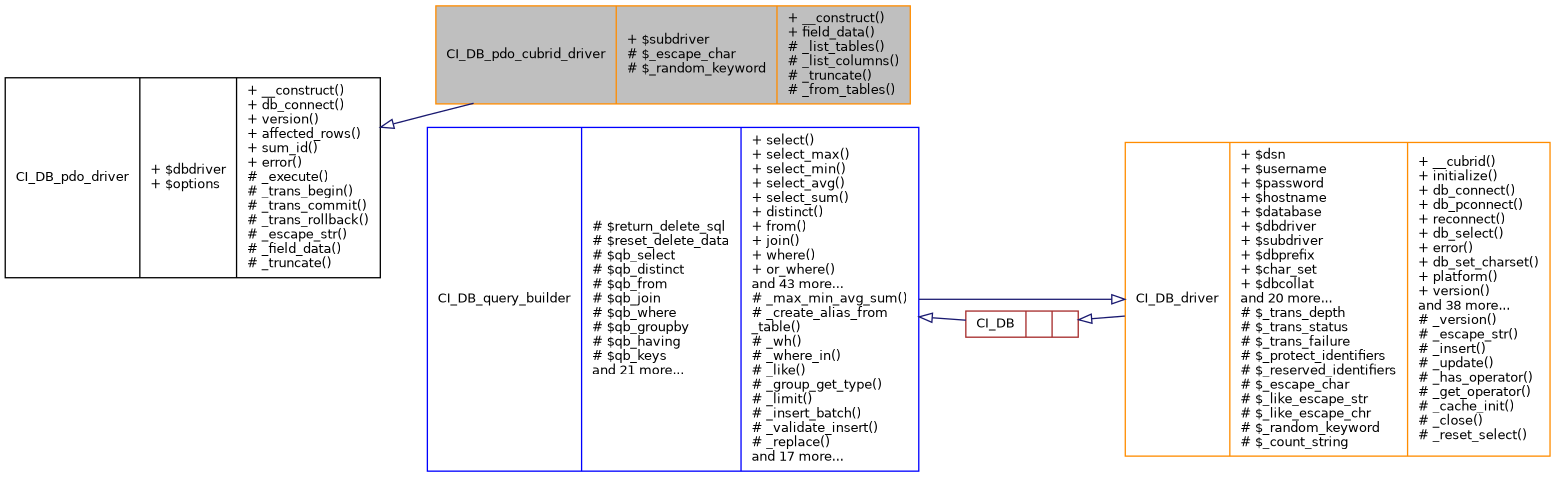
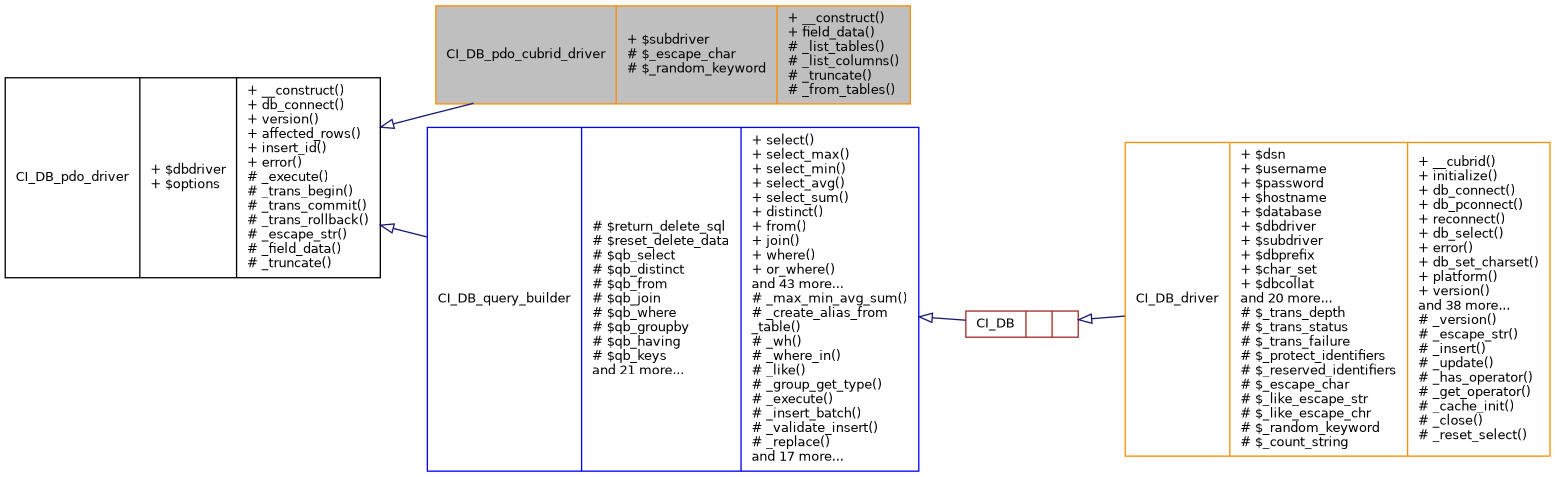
(283, 148) -> (287, 148)
(1015, 299) -> (410, 233)
(782, 399) -> (793, 399)
